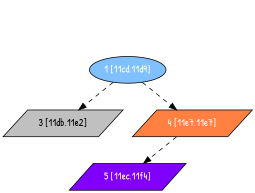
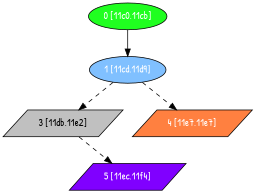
none -> (128, 16)
(163, 148) -> (93, 148)
